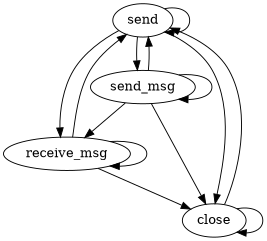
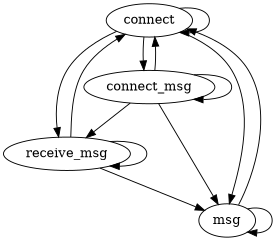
(143, 20) -> (149, 20)
(143, 87) -> (149, 87)
(214, 220) -> (227, 220)
